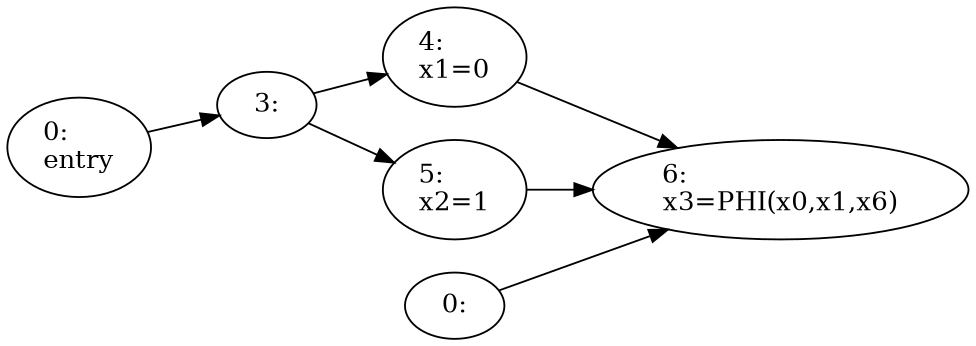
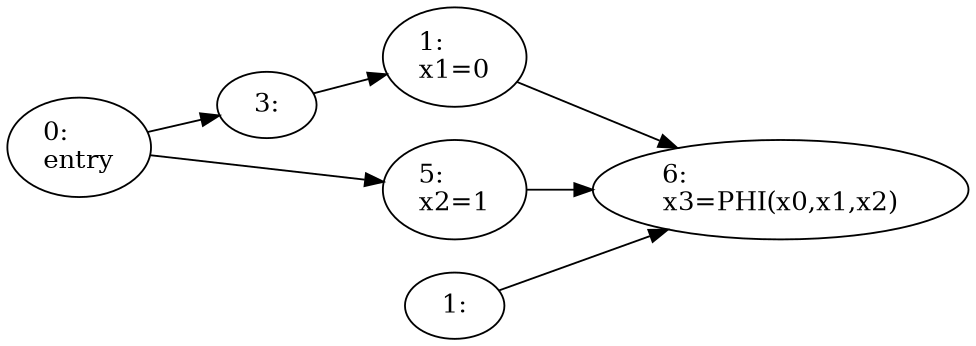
(455, 57) -> (455, 57)
(343, 139) -> (257, 167)
(781, 190) -> (781, 190)
(455, 306) -> (455, 306)
